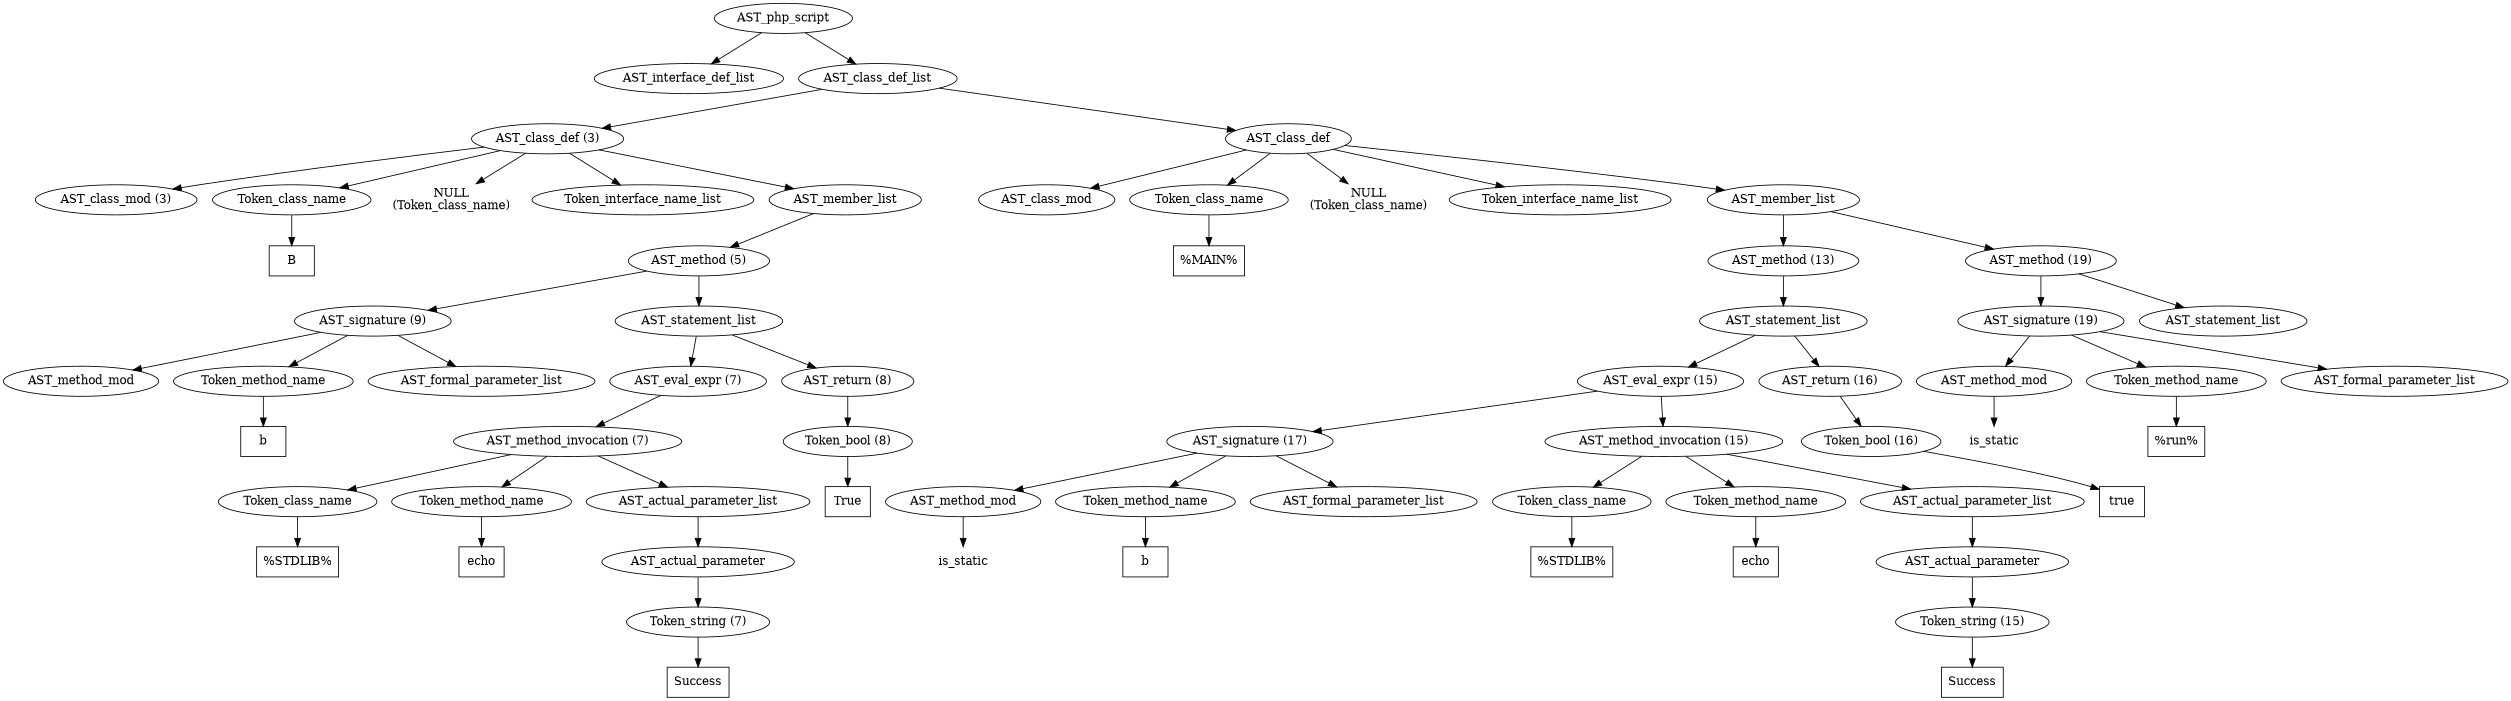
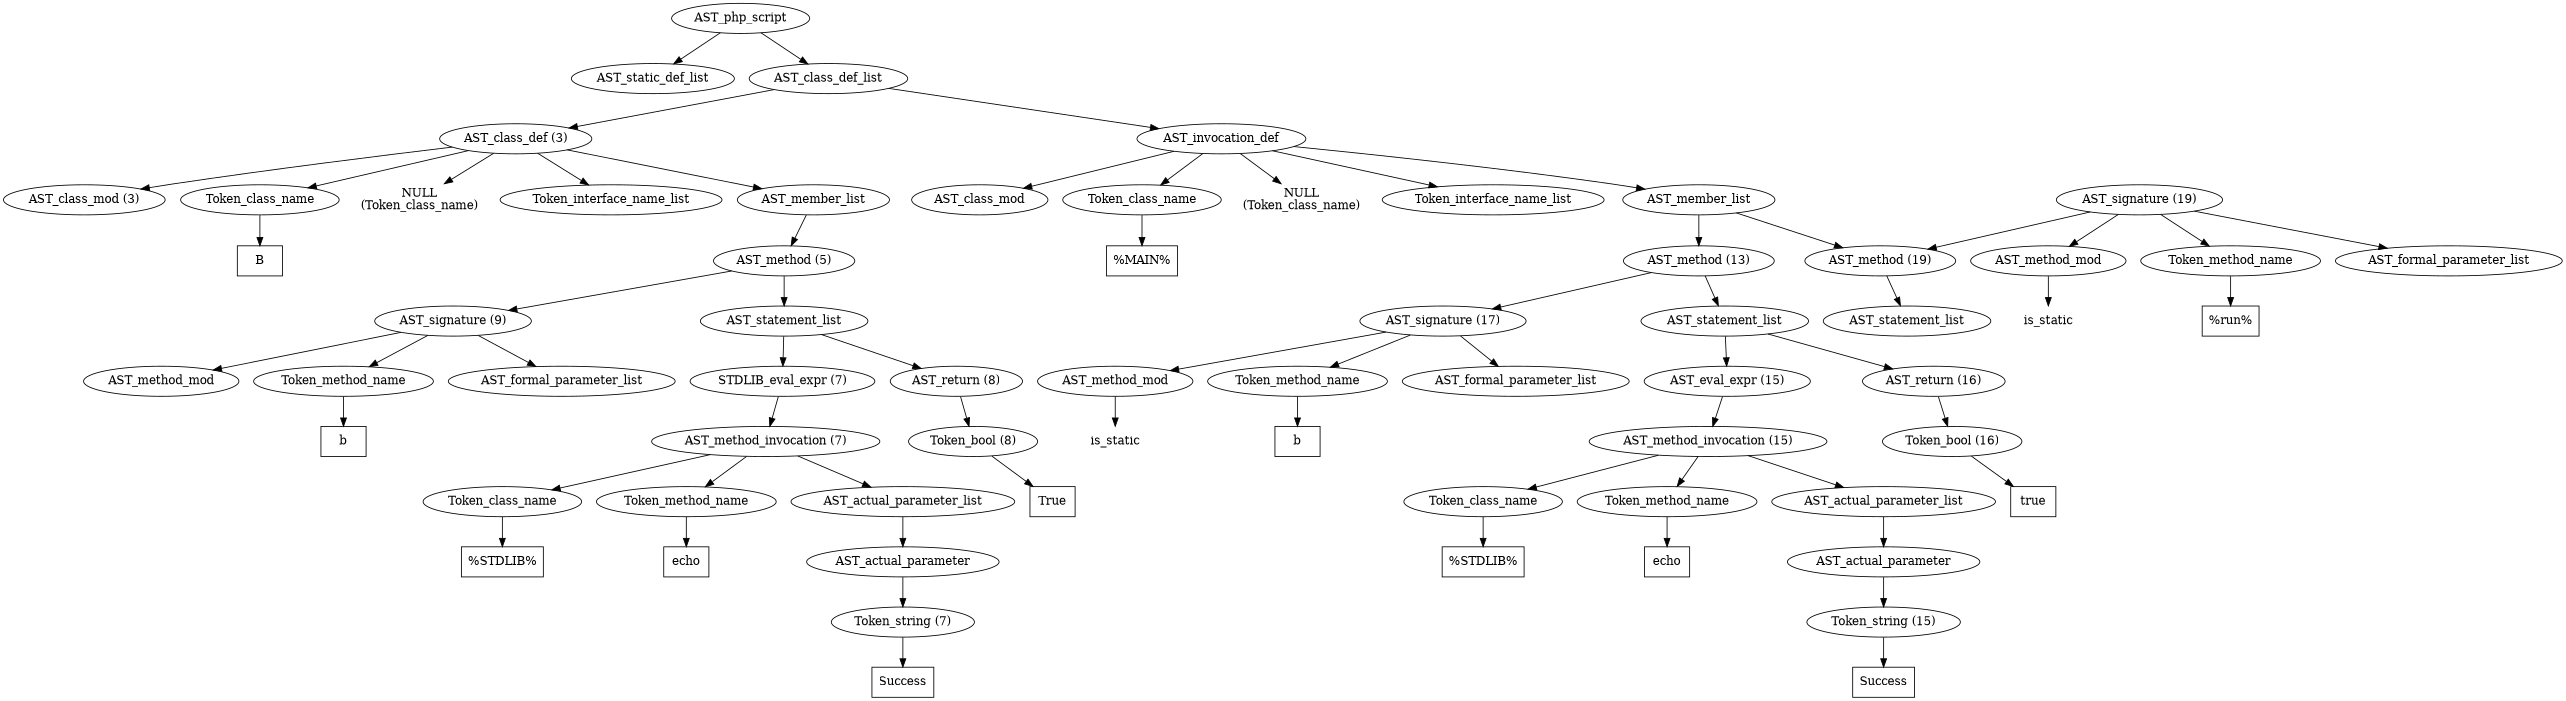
(689, 79) -> (653, 79)
(1288, 139) -> (1221, 139)
(2041, 287) -> (2013, 230)
(688, 381) -> (782, 381)
(1459, 411) -> (1576, 290)
